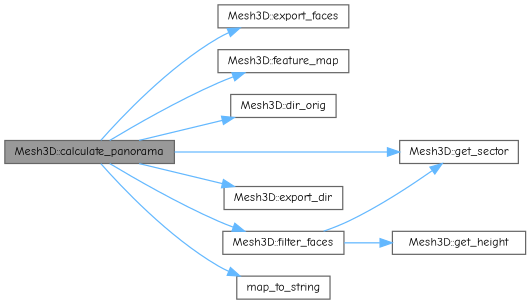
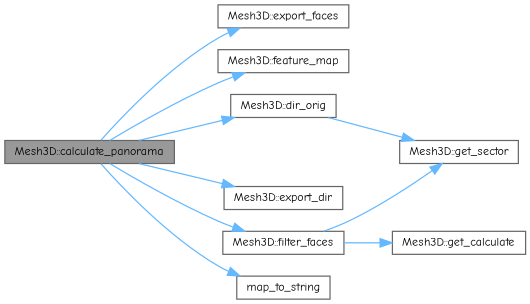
(281, 152) -> (365, 127)
(459, 243) -> (459, 243)
